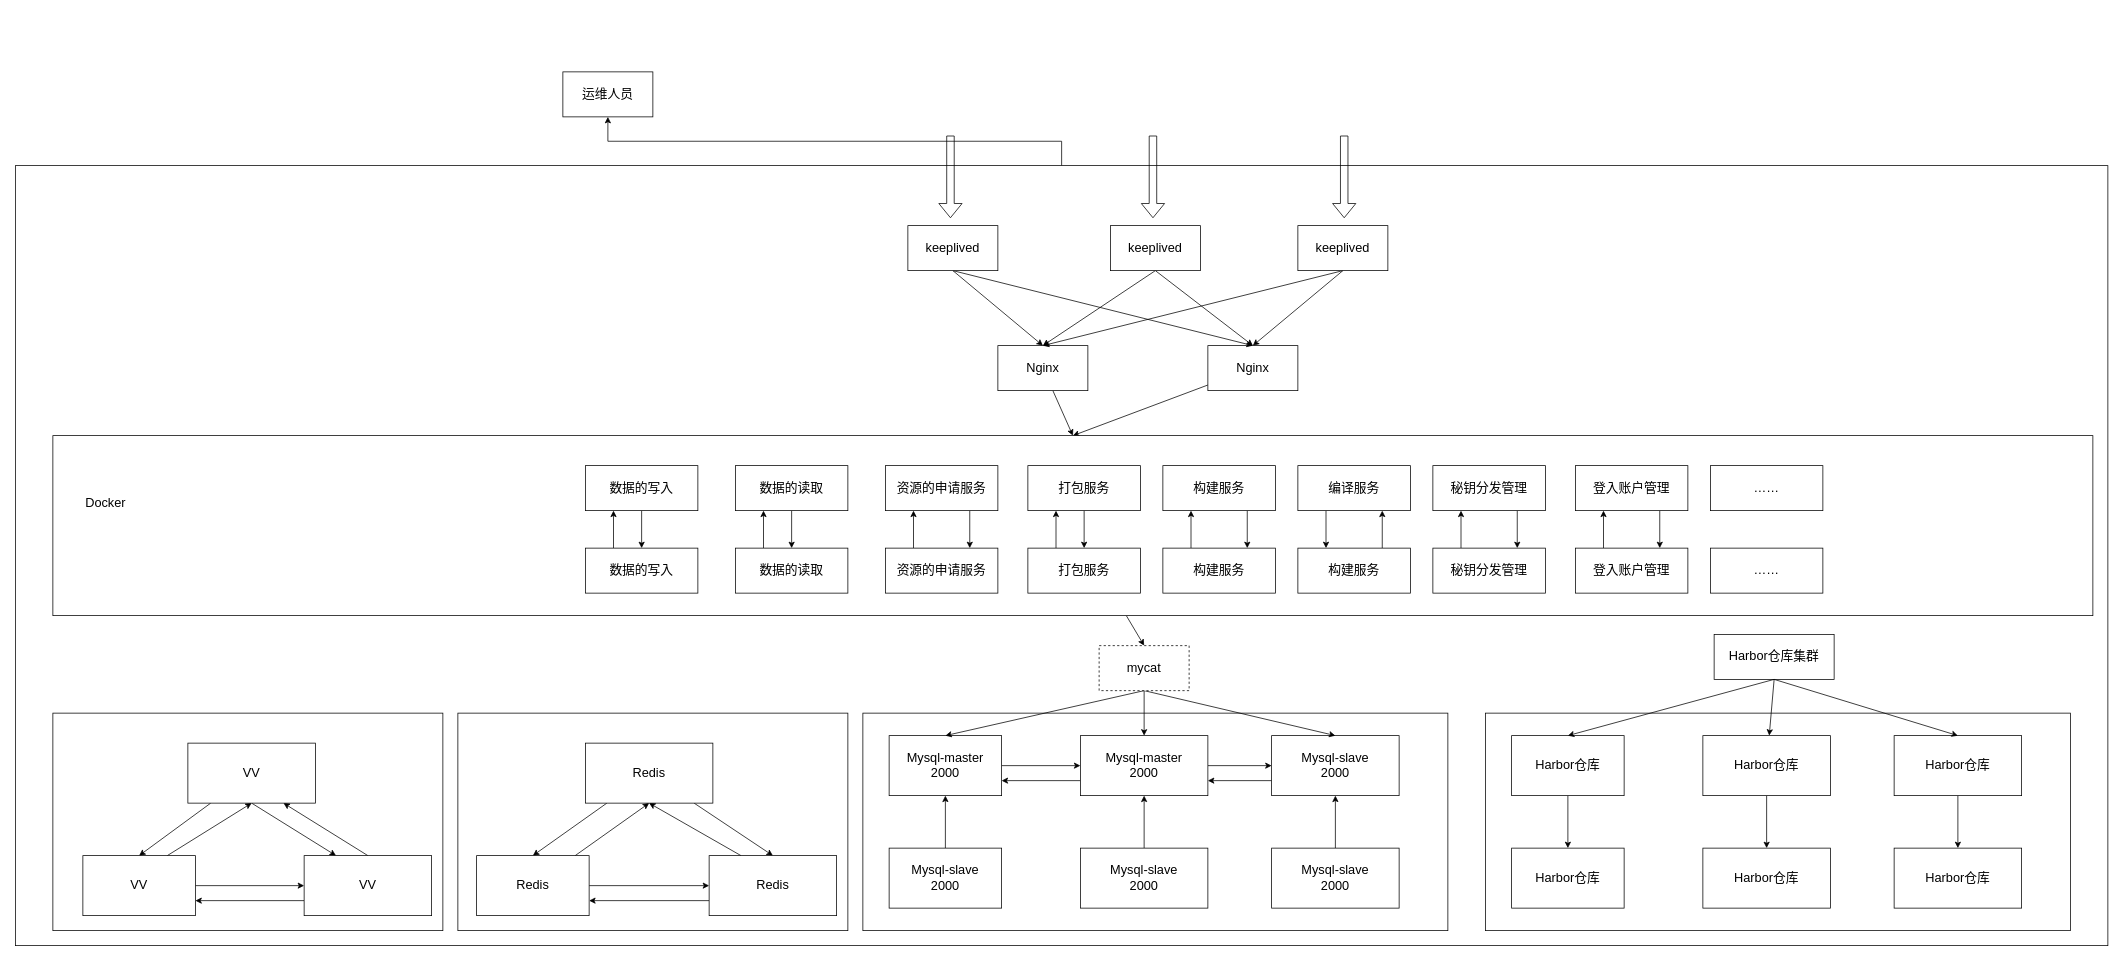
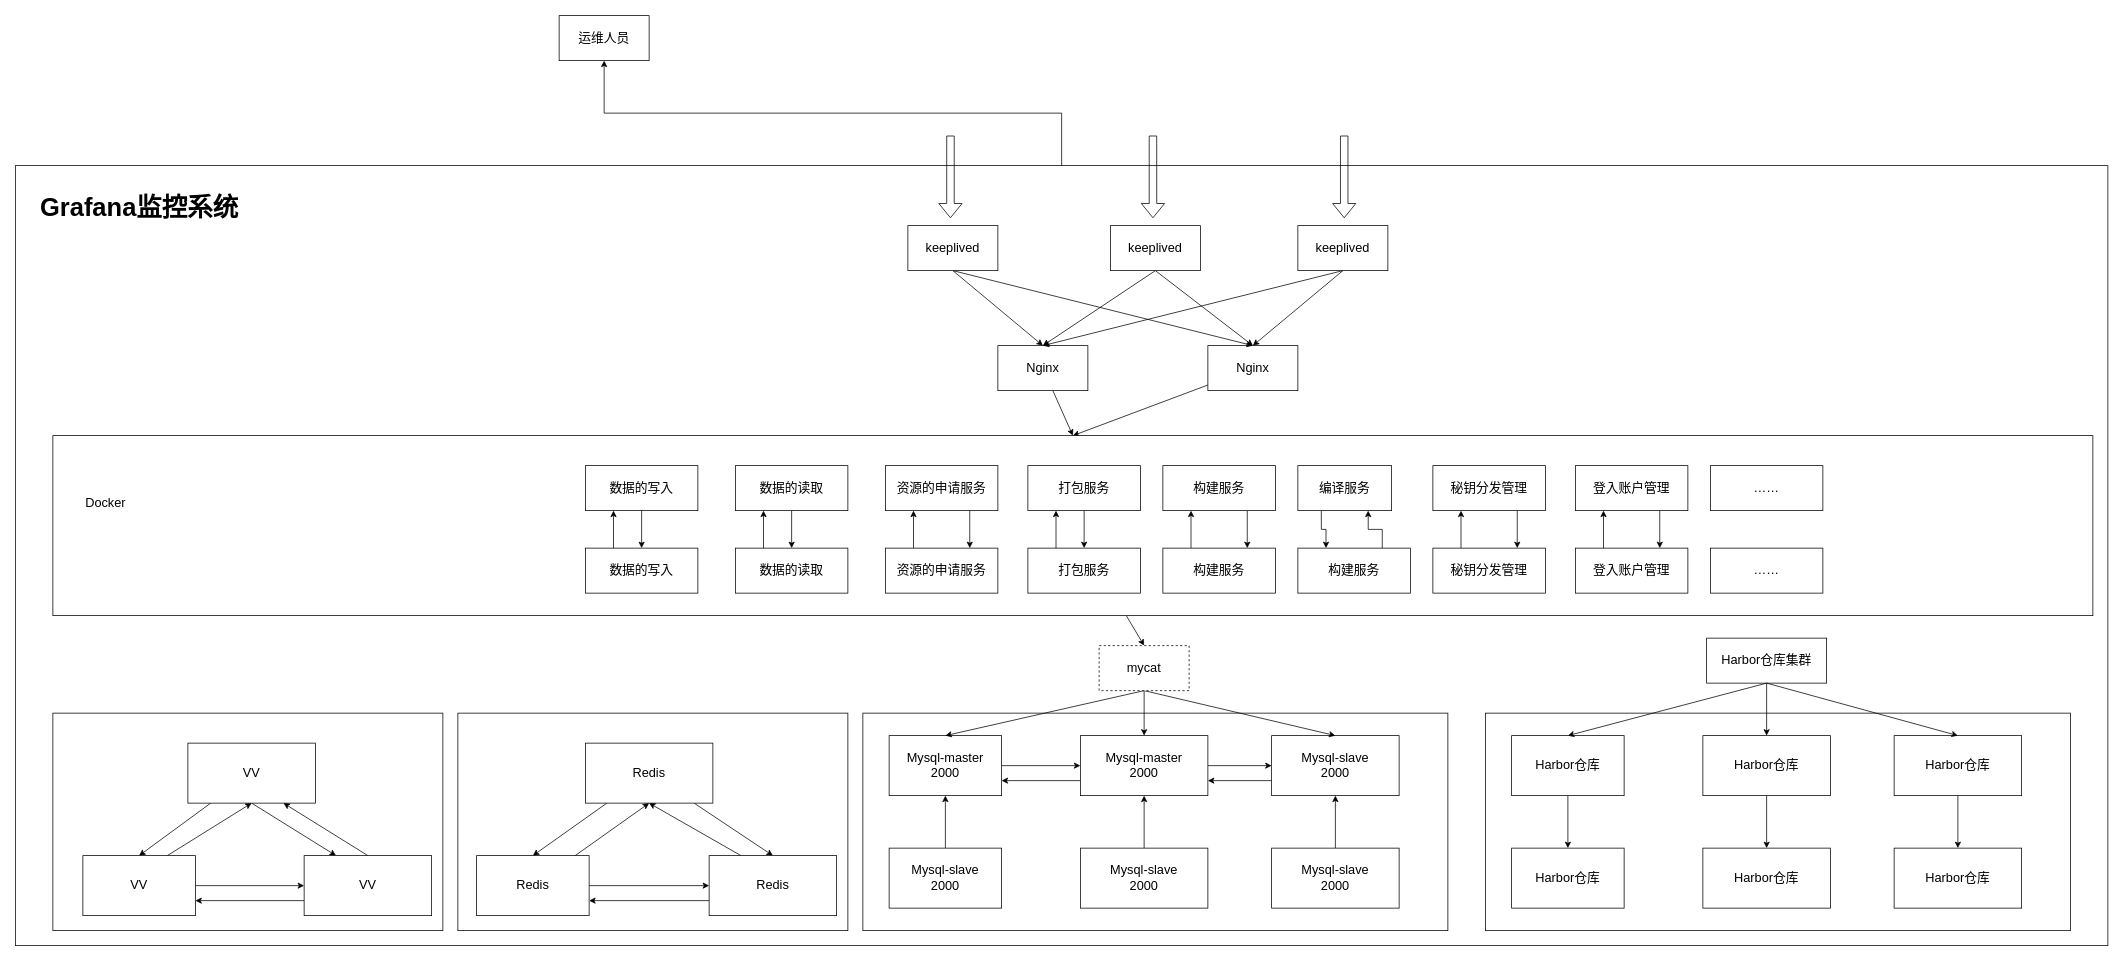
(608, 94) -> (604, 38)
none -> (139, 207)
(1354, 488) -> (1345, 488)
(1774, 657) -> (1767, 660)
